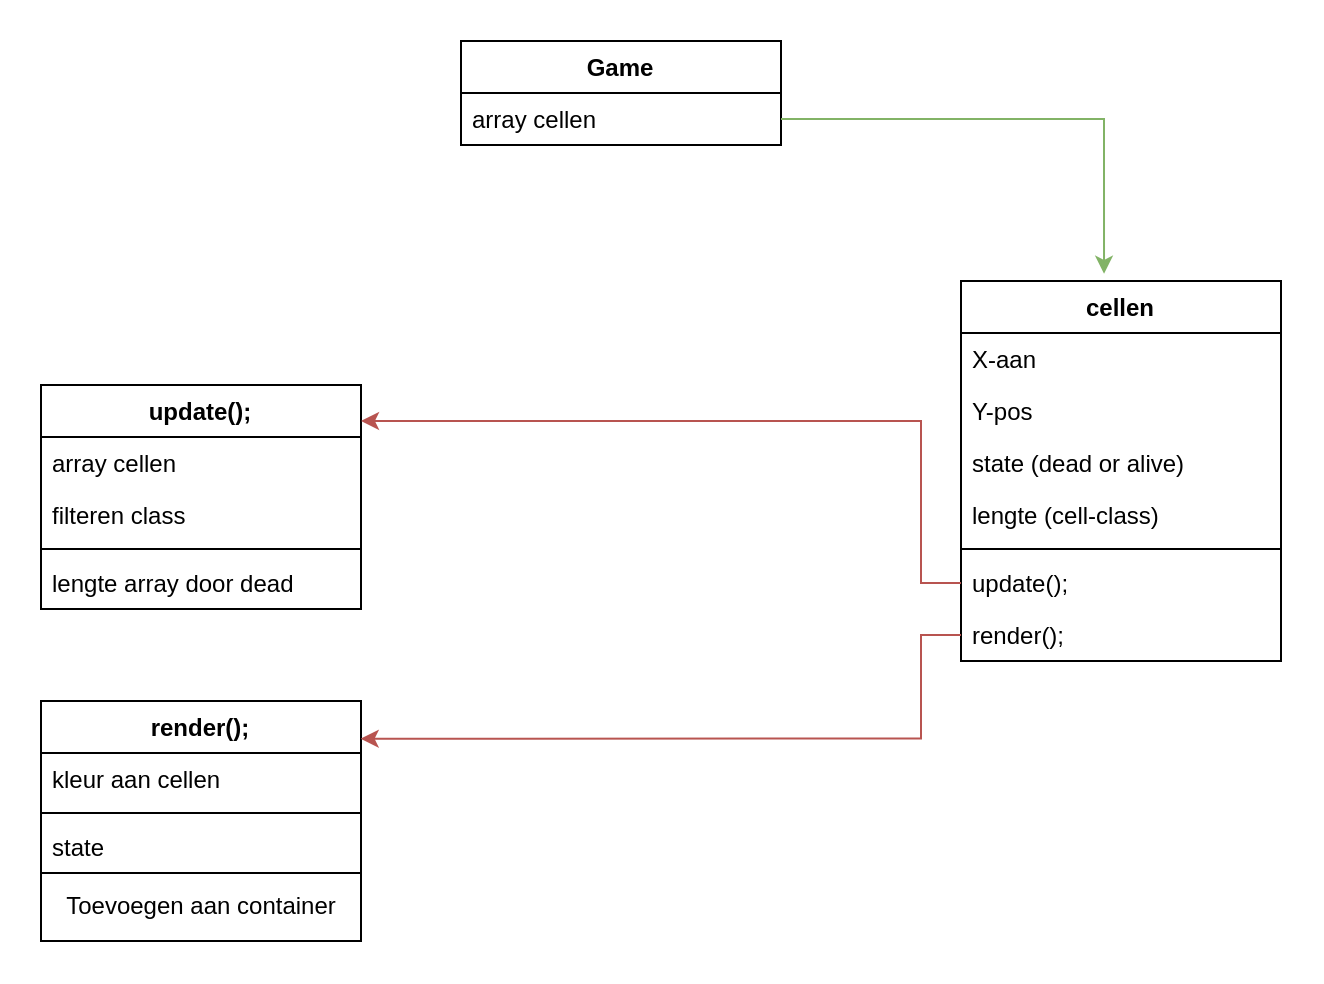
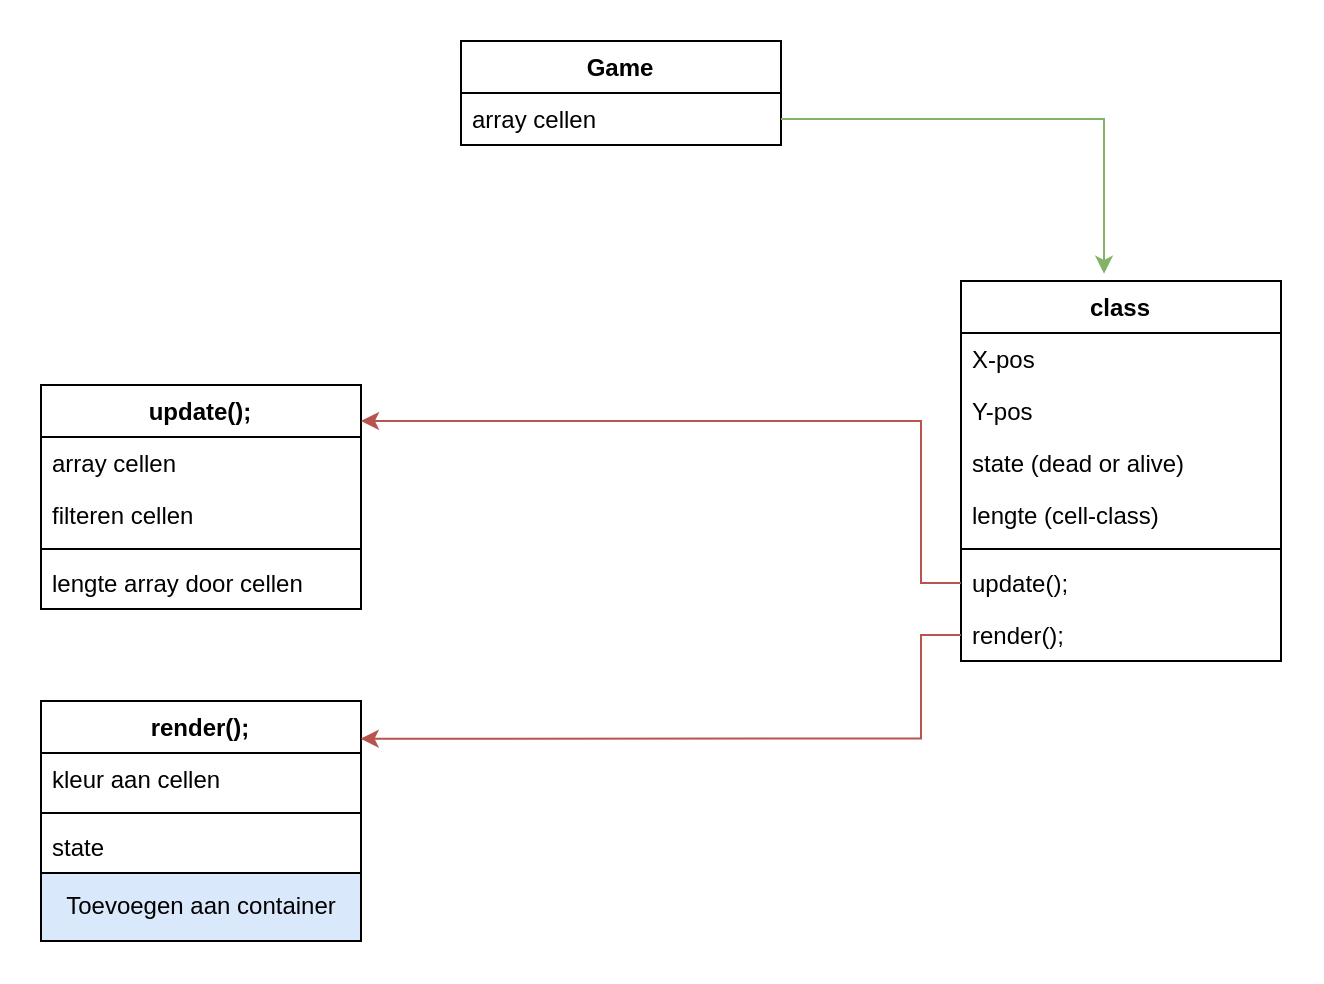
(1120, 308) -> (1120, 308)
(1006, 360) -> (1006, 360)
(134, 516) -> (137, 516)
(187, 584) -> (195, 584)
(201, 907) -> (201, 907)
